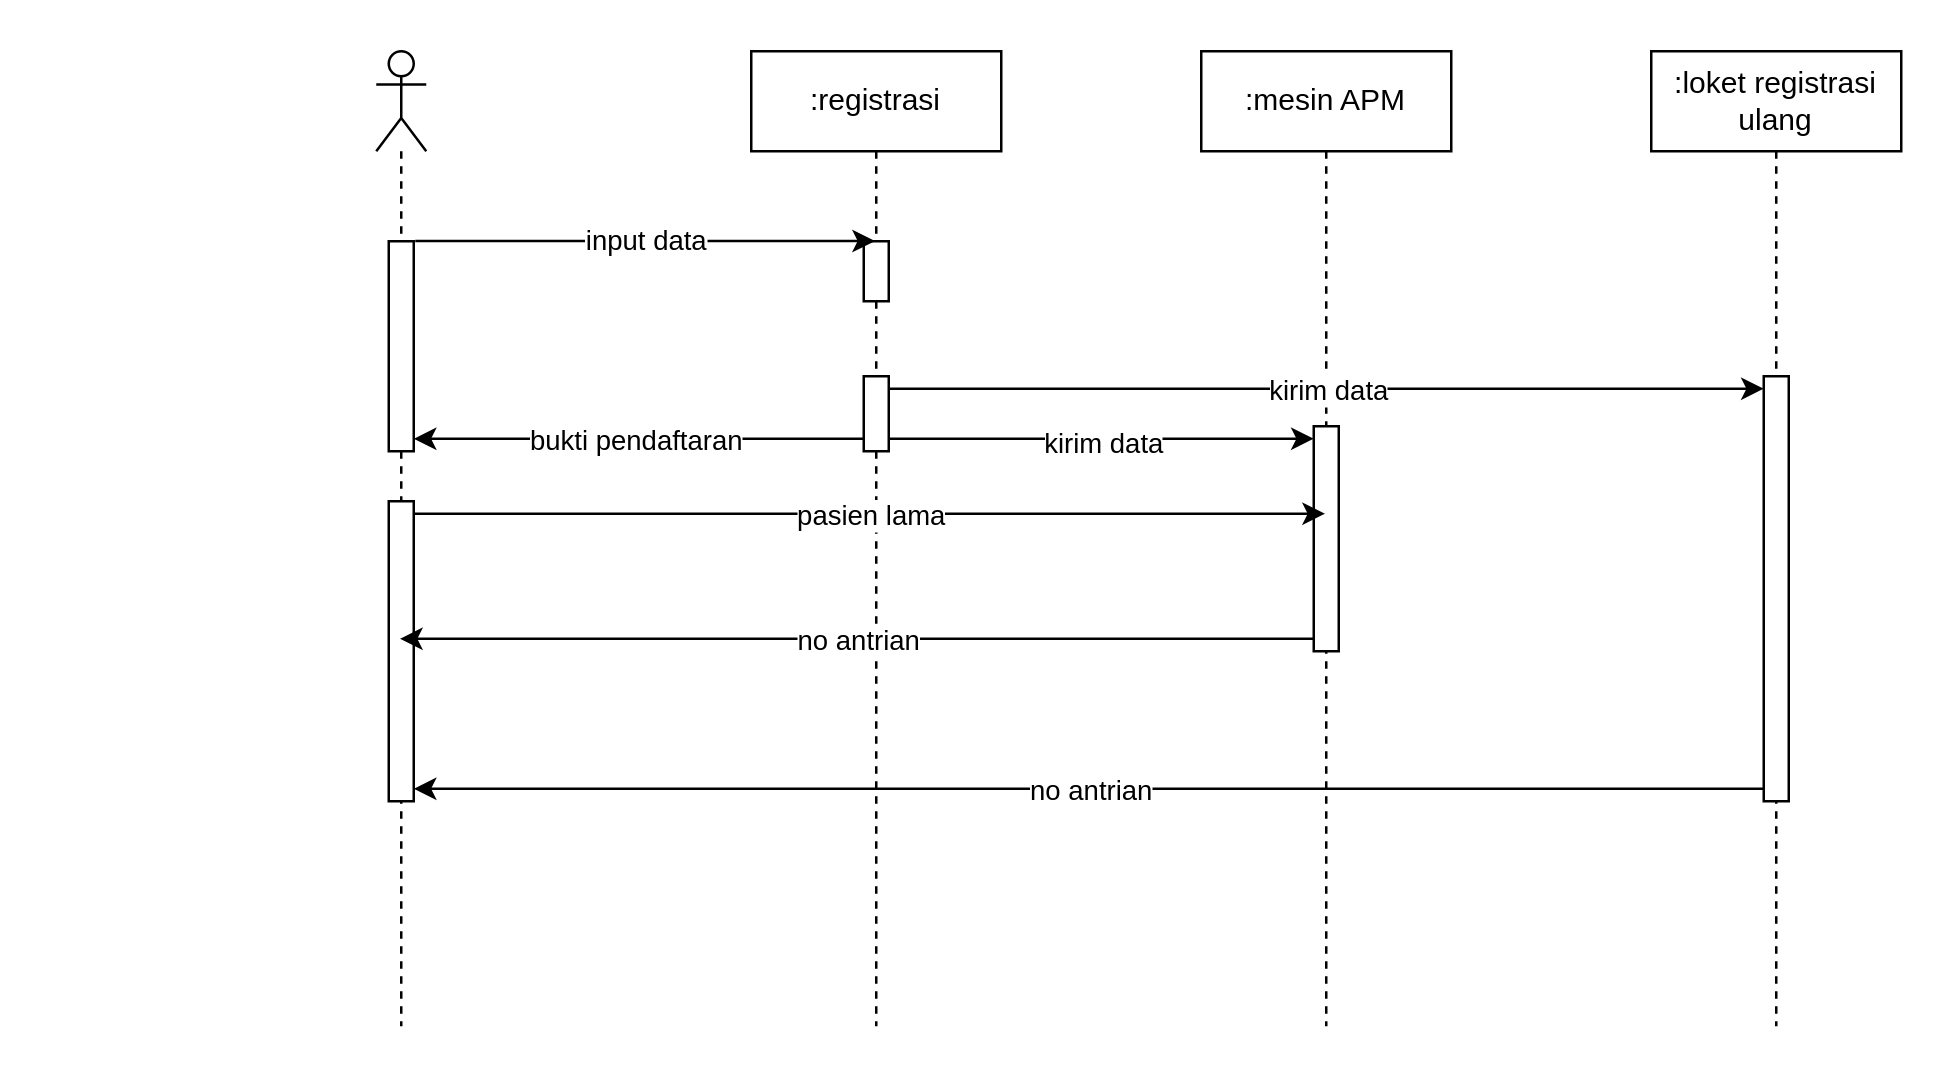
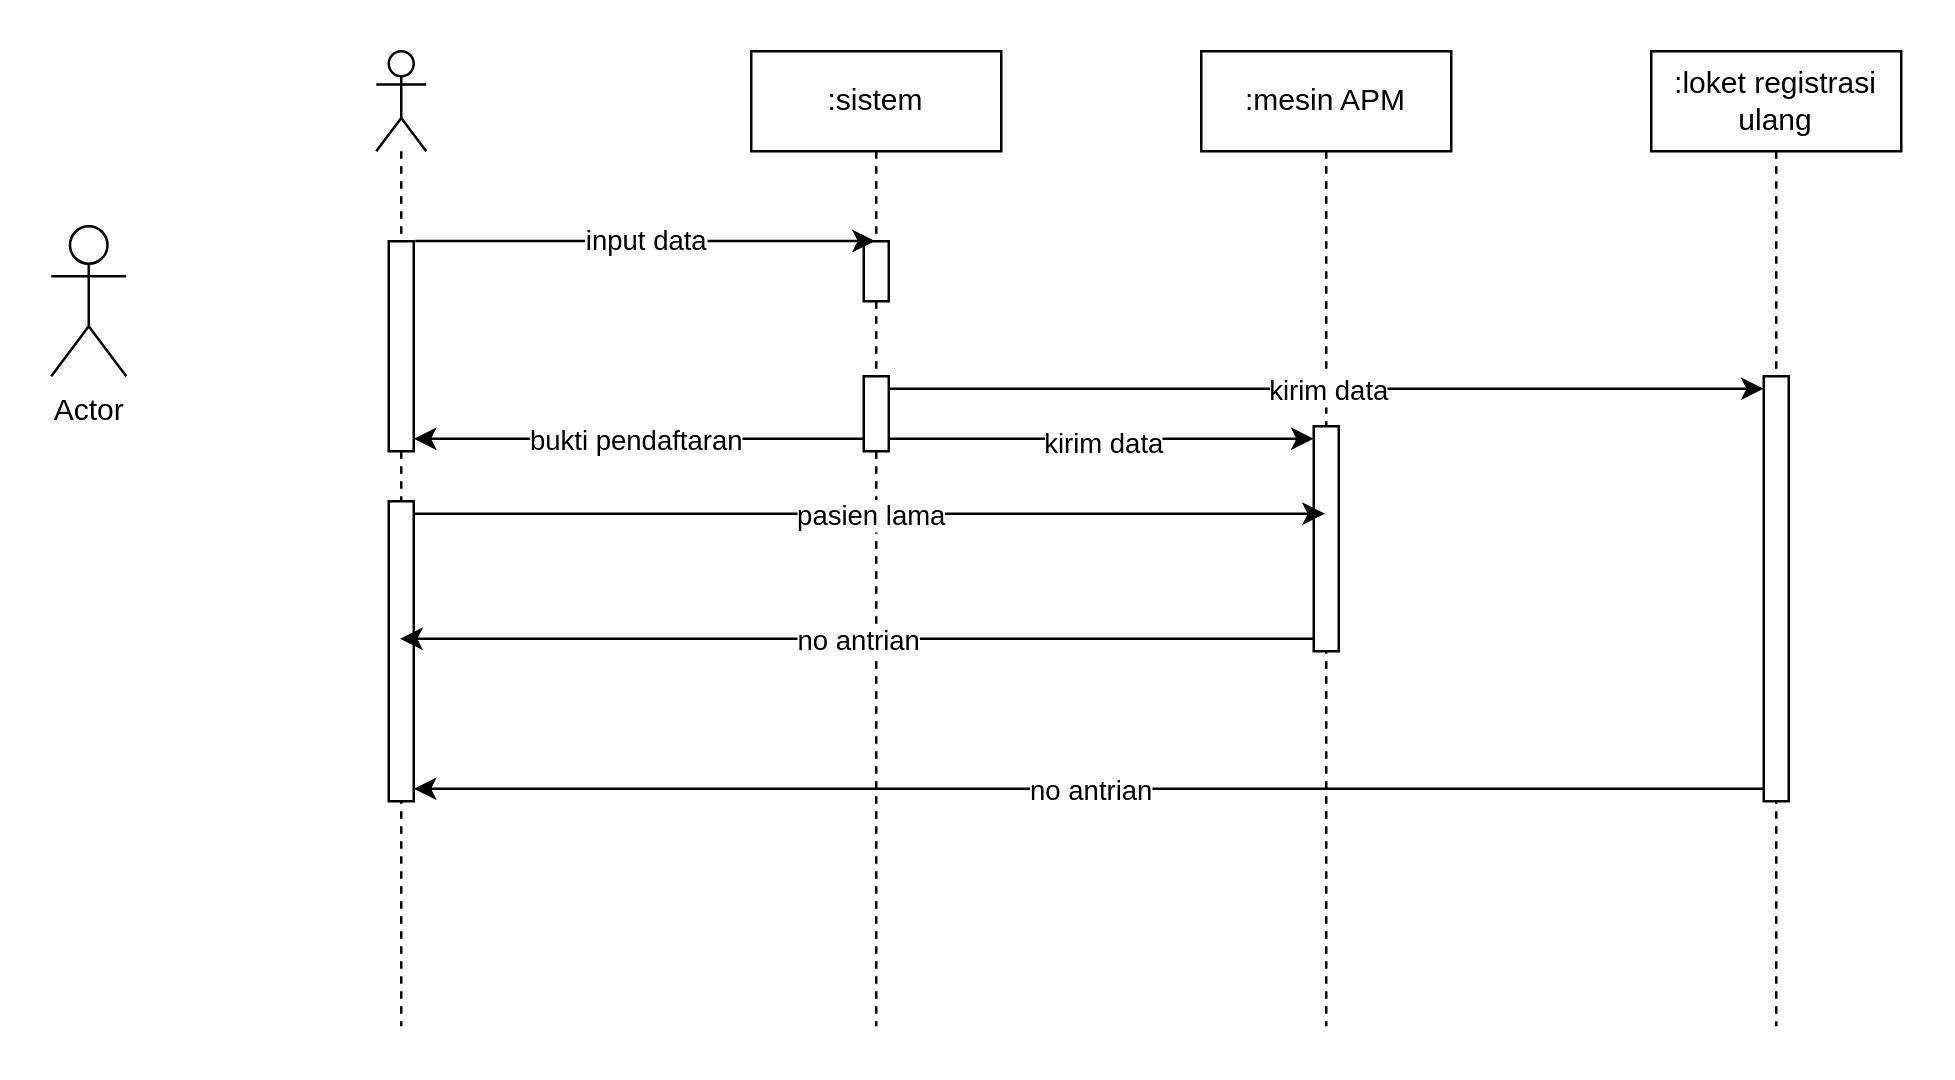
(876, 101) -> (876, 101)
none -> (89, 301)
